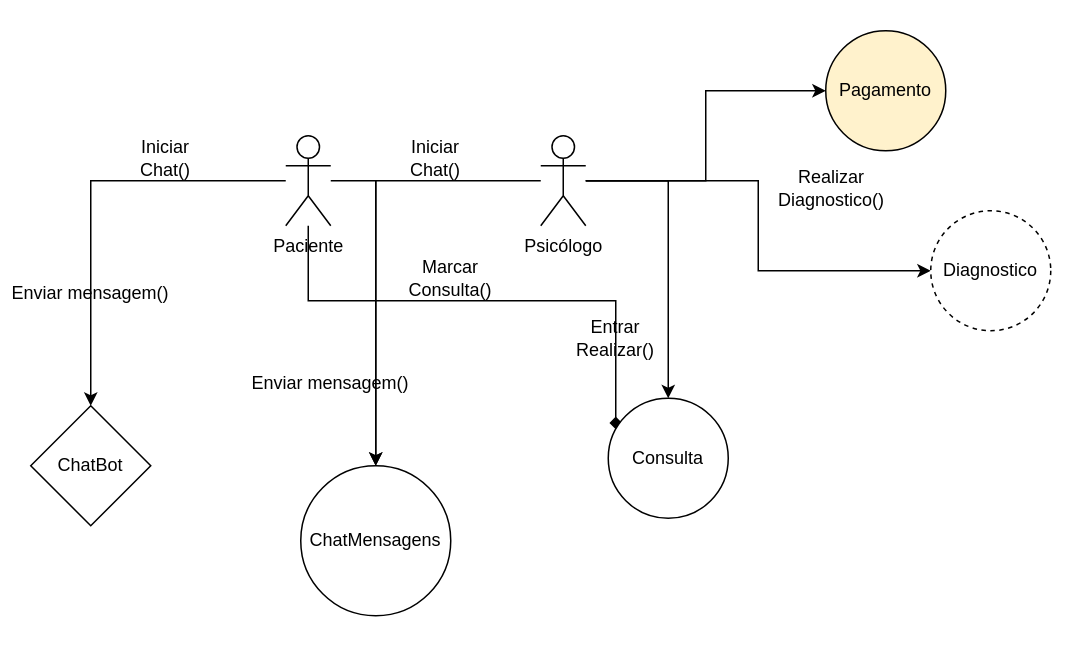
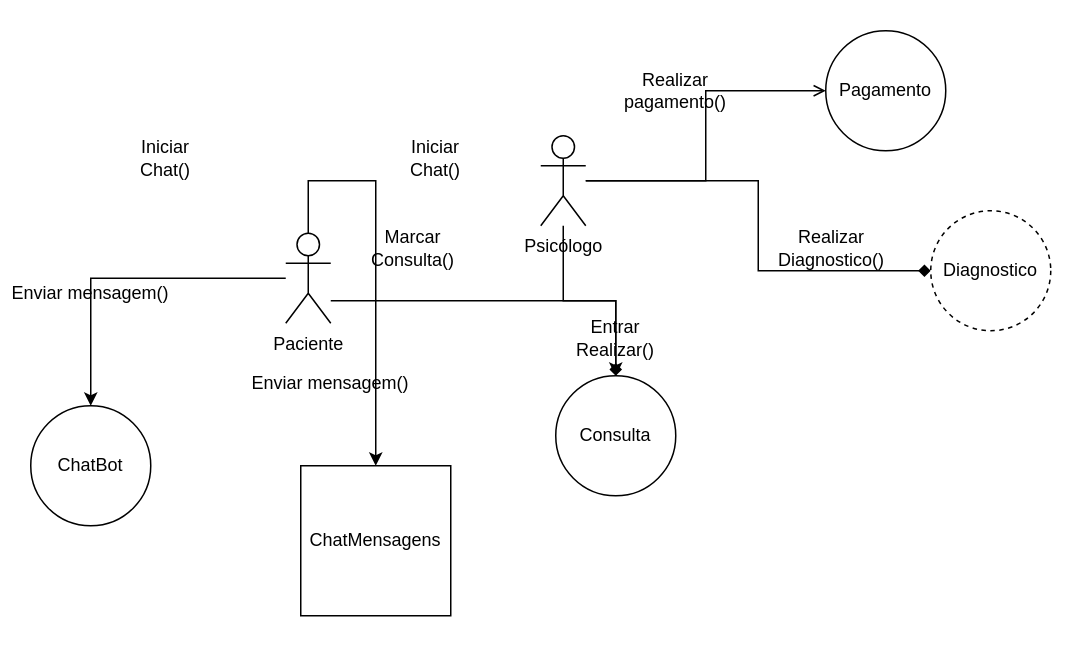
none -> (676, 91)
(814, 91) -> (816, 91)
(886, 91) -> (886, 91)
(308, 181) -> (308, 278)
(460, 181) -> none
(832, 188) -> (832, 248)
(919, 271) -> (918, 271)
(451, 278) -> (413, 248)
(668, 458) -> (616, 436)
(91, 466) -> (91, 466)
(376, 541) -> (376, 541)
